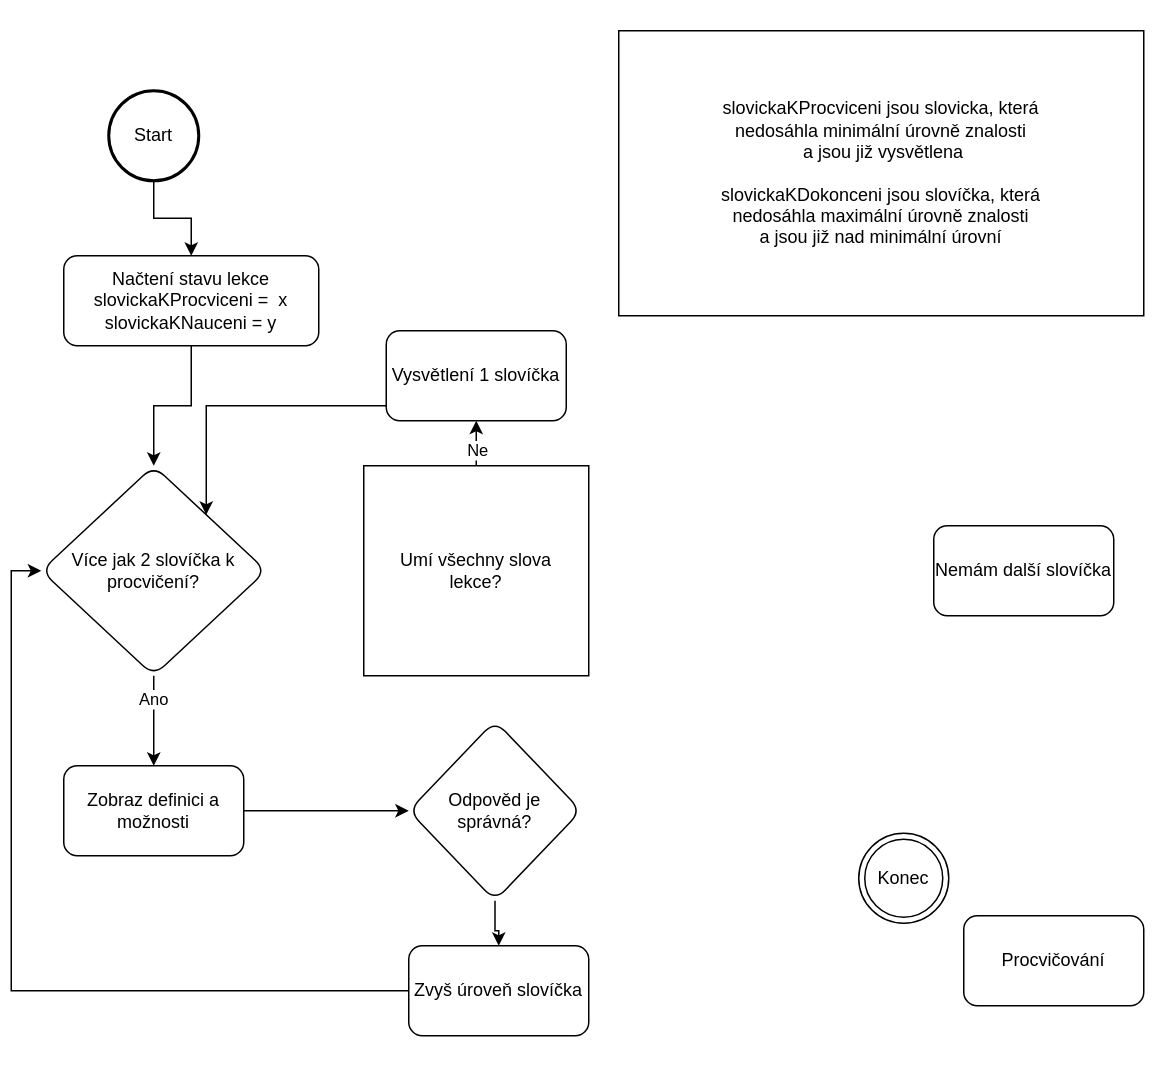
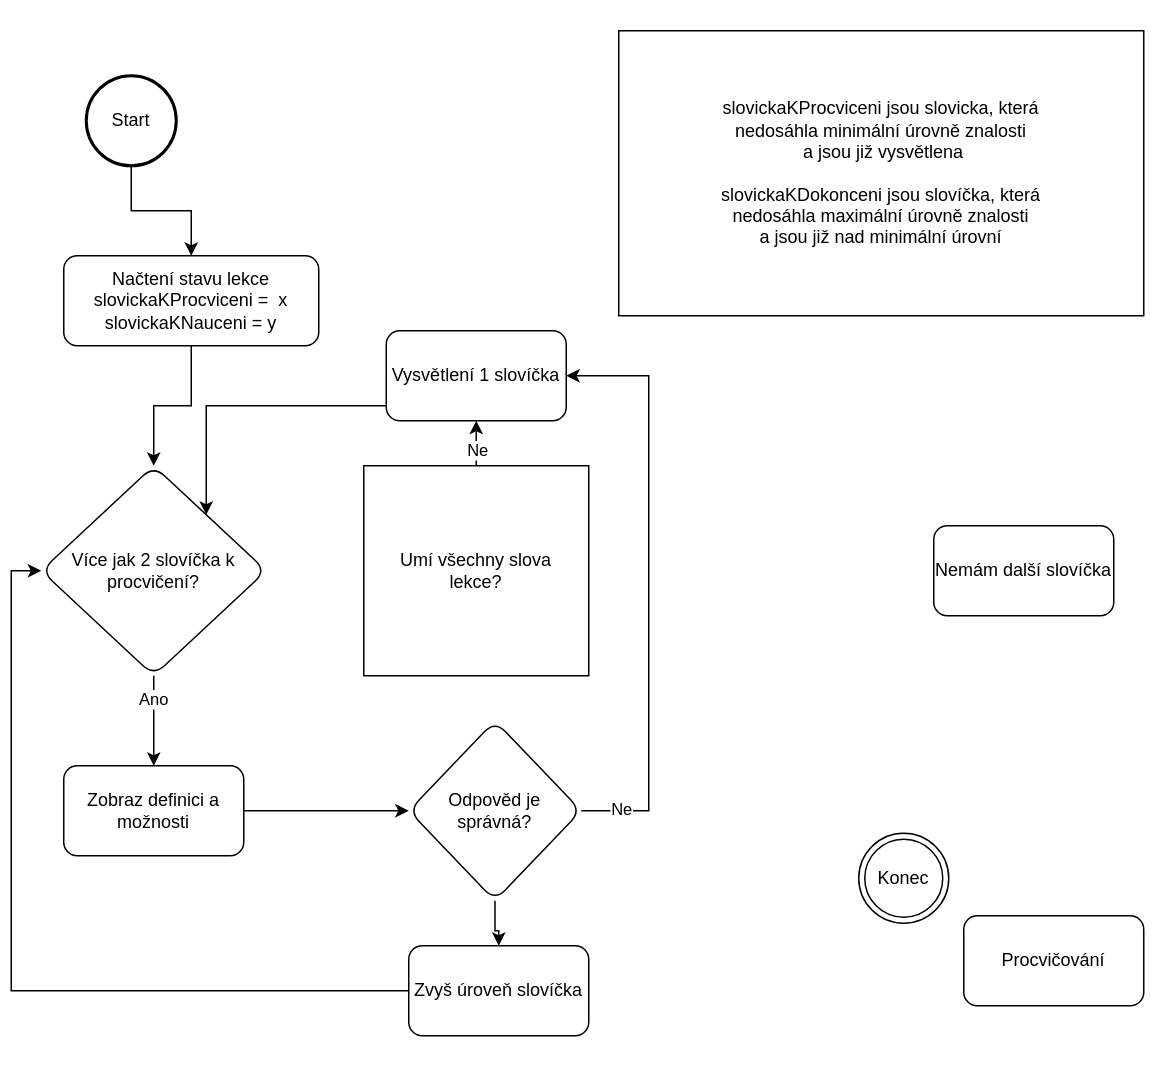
(154, 136) -> (131, 121)
none -> (649, 591)
